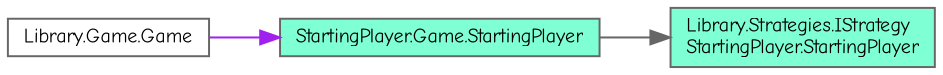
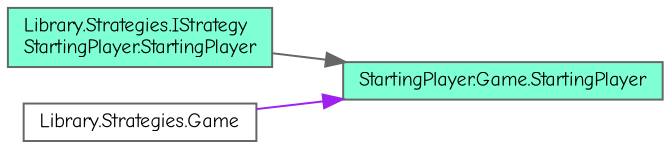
(108, 37) -> (140, 122)
(625, 37) -> (299, 56)
